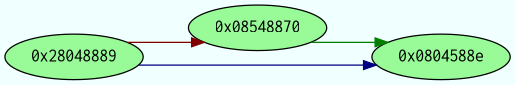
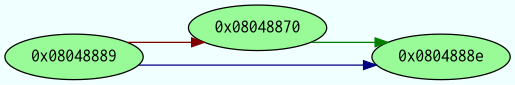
(258, 28) -> (258, 28)
(74, 57) -> (74, 57)
(441, 57) -> (441, 57)
